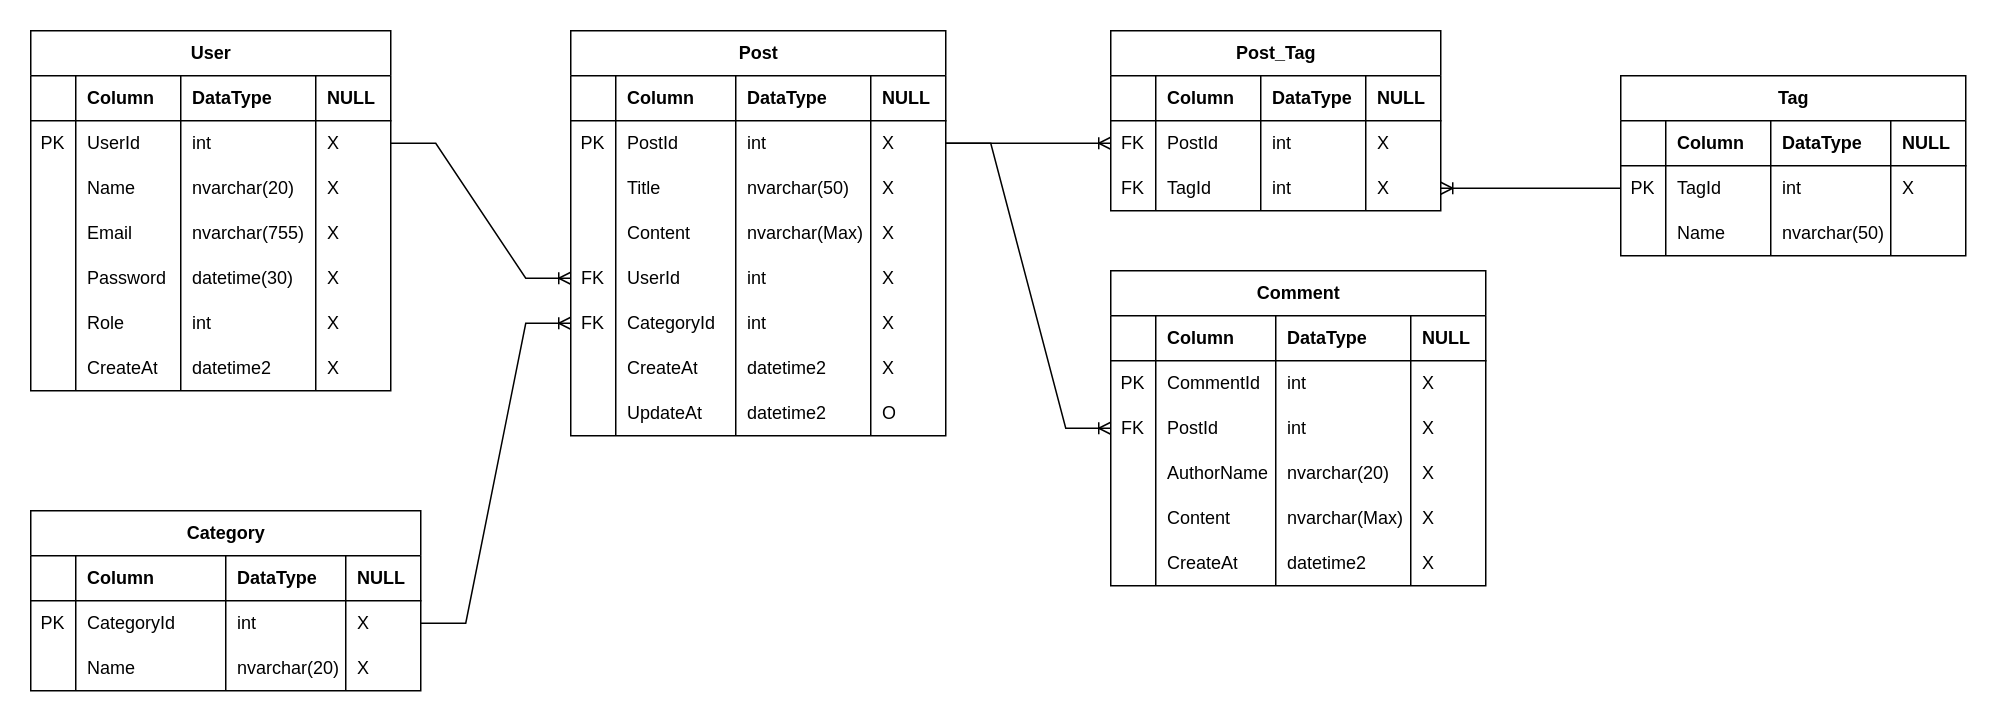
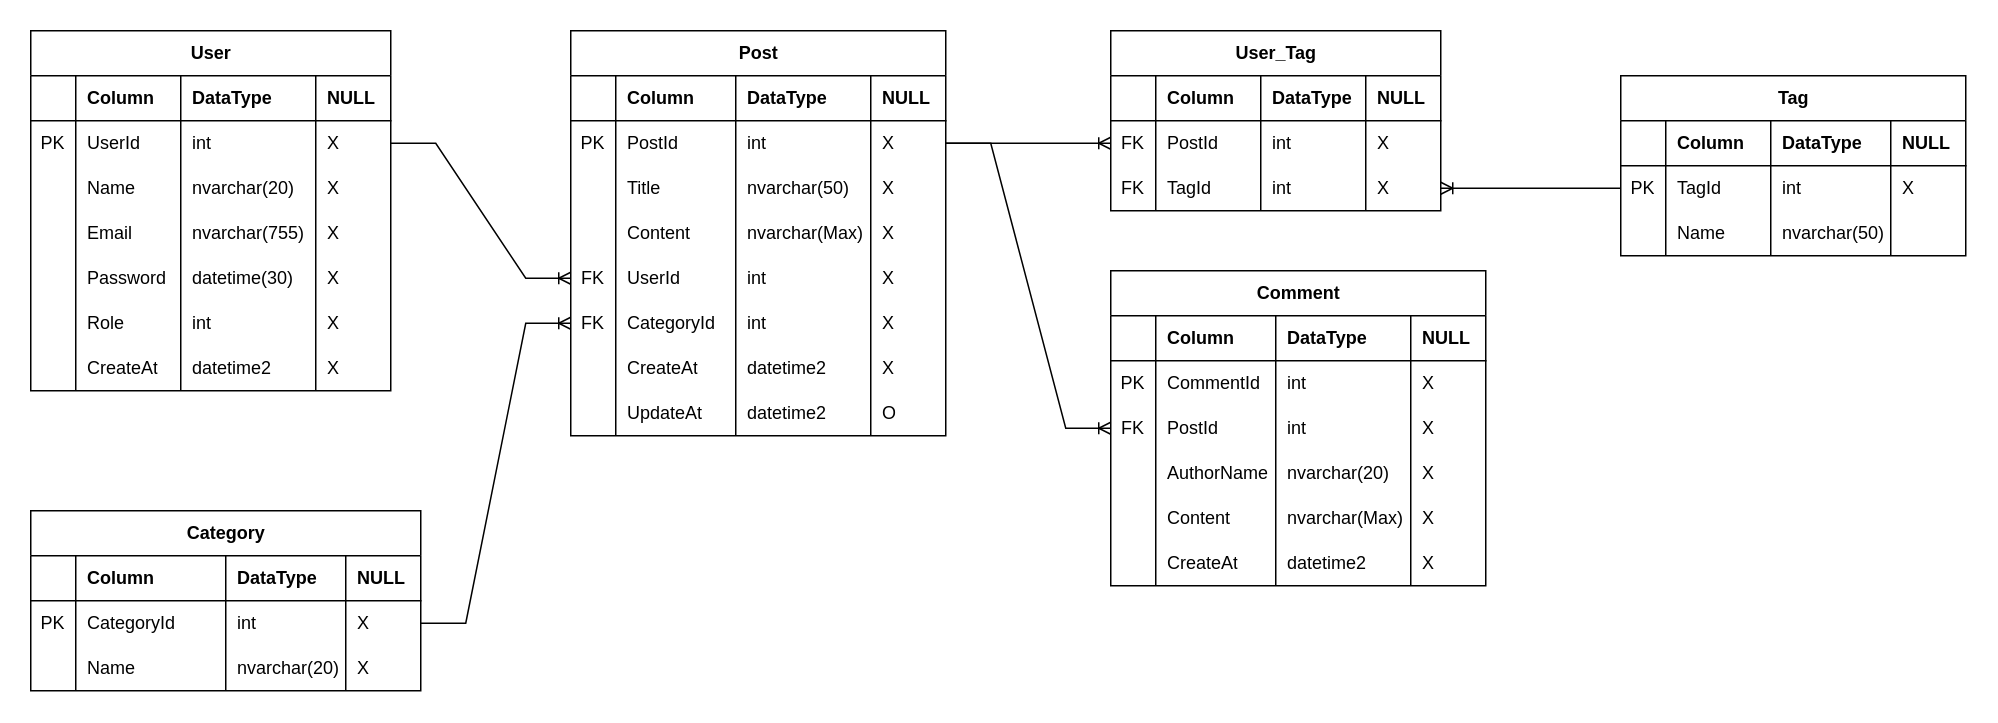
(1277, 53) -> (1277, 53)
